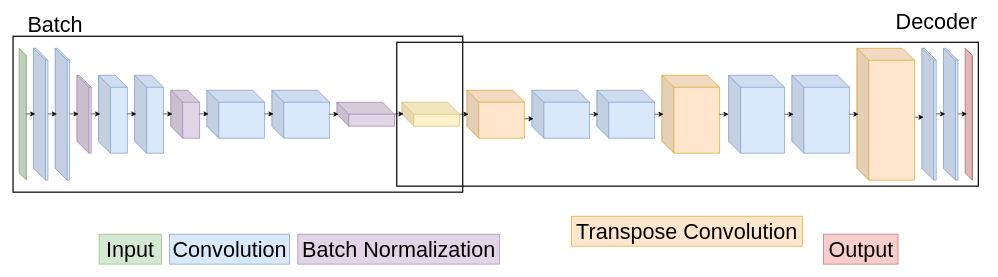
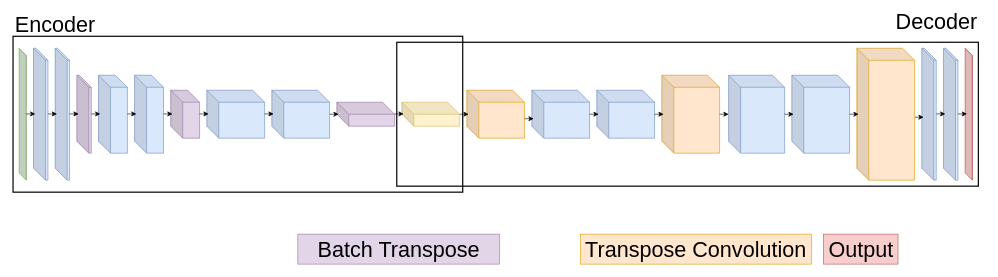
(55, 24) -> (55, 24)
(687, 231) -> (696, 249)
(130, 249) -> none
(229, 249) -> none
(399, 249) -> (399, 249)
